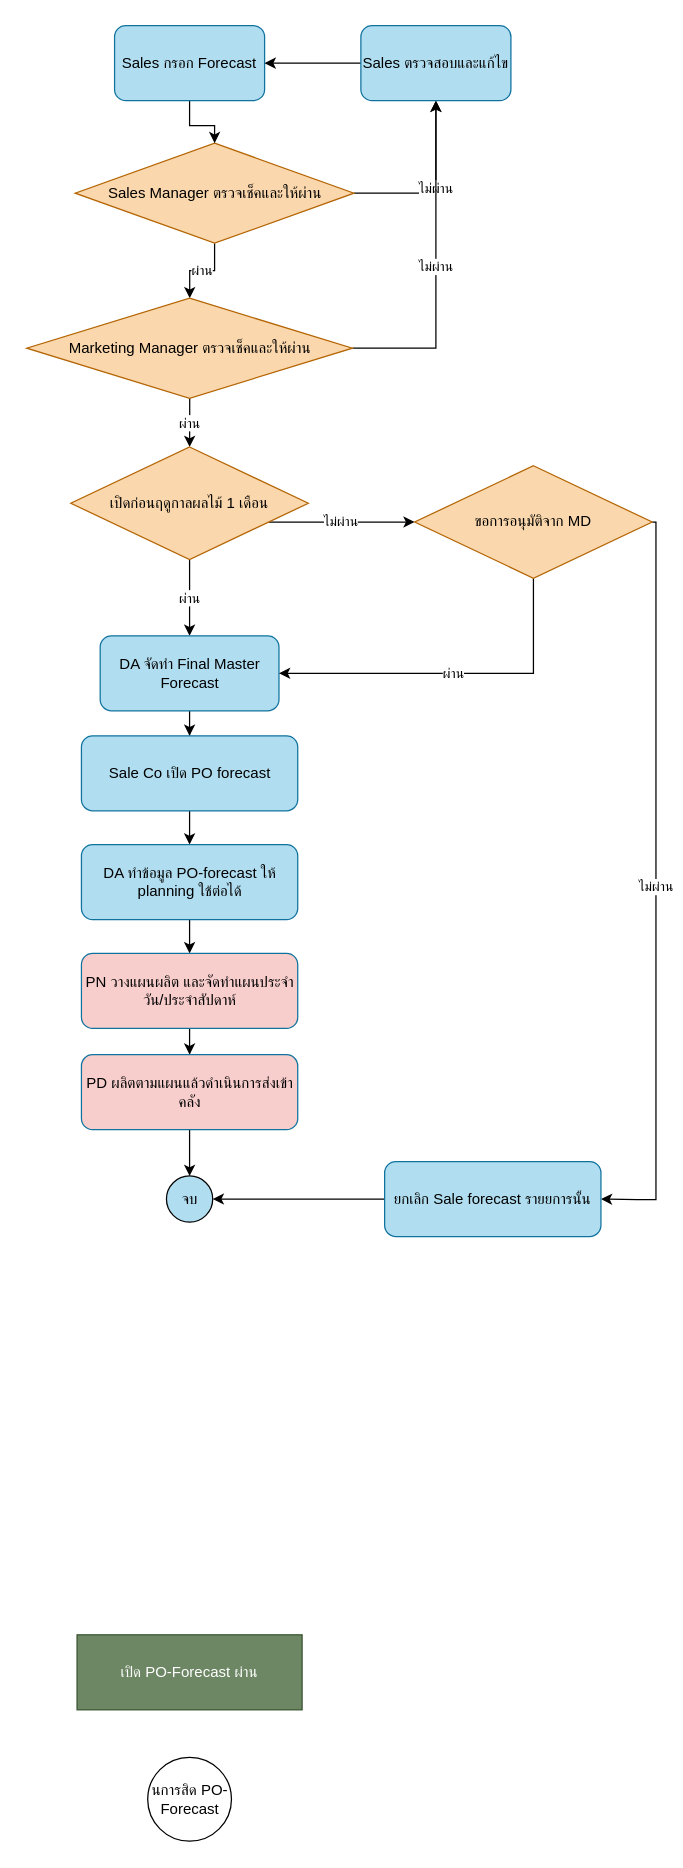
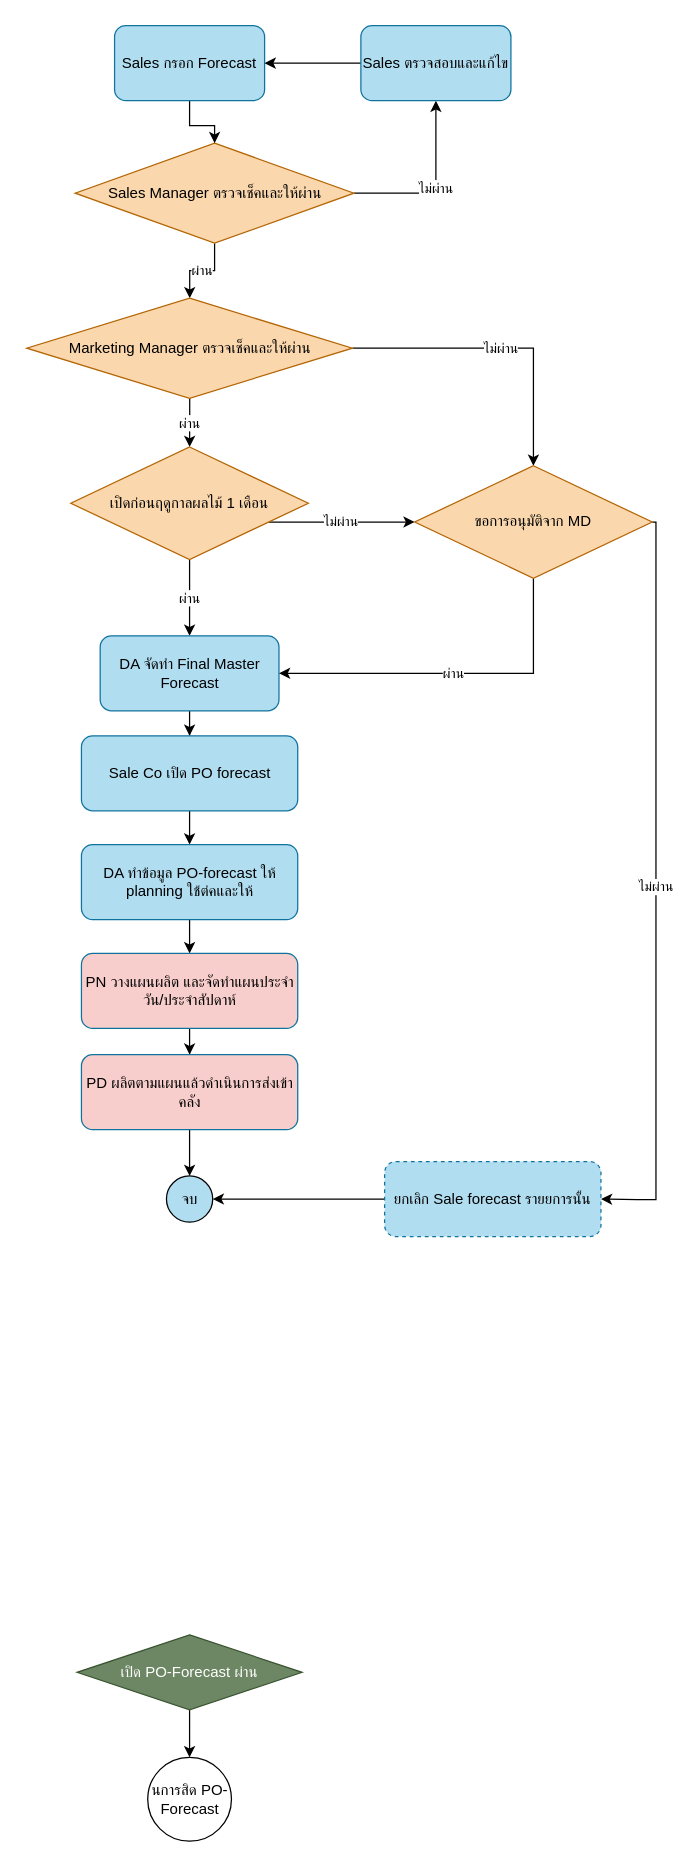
(436, 273) -> (533, 352)
(190, 882) -> (190, 882)
(493, 1199) -> (493, 1199)
(189, 1672) -> (189, 1672)
none -> (189, 1731)
